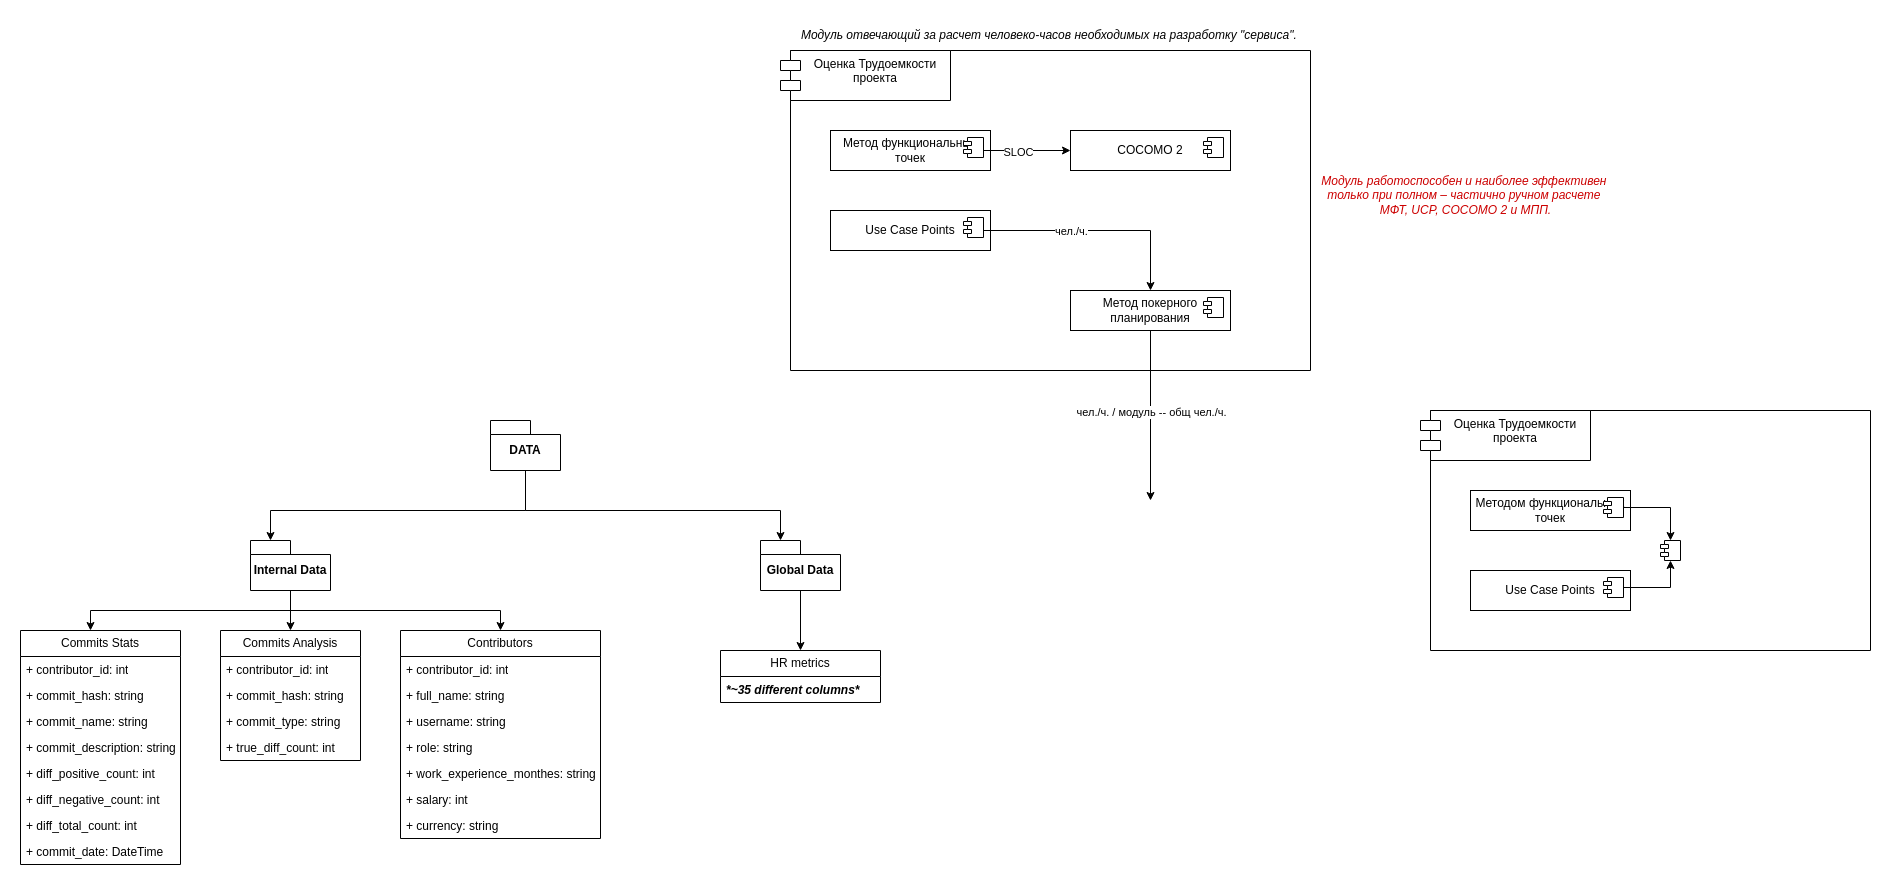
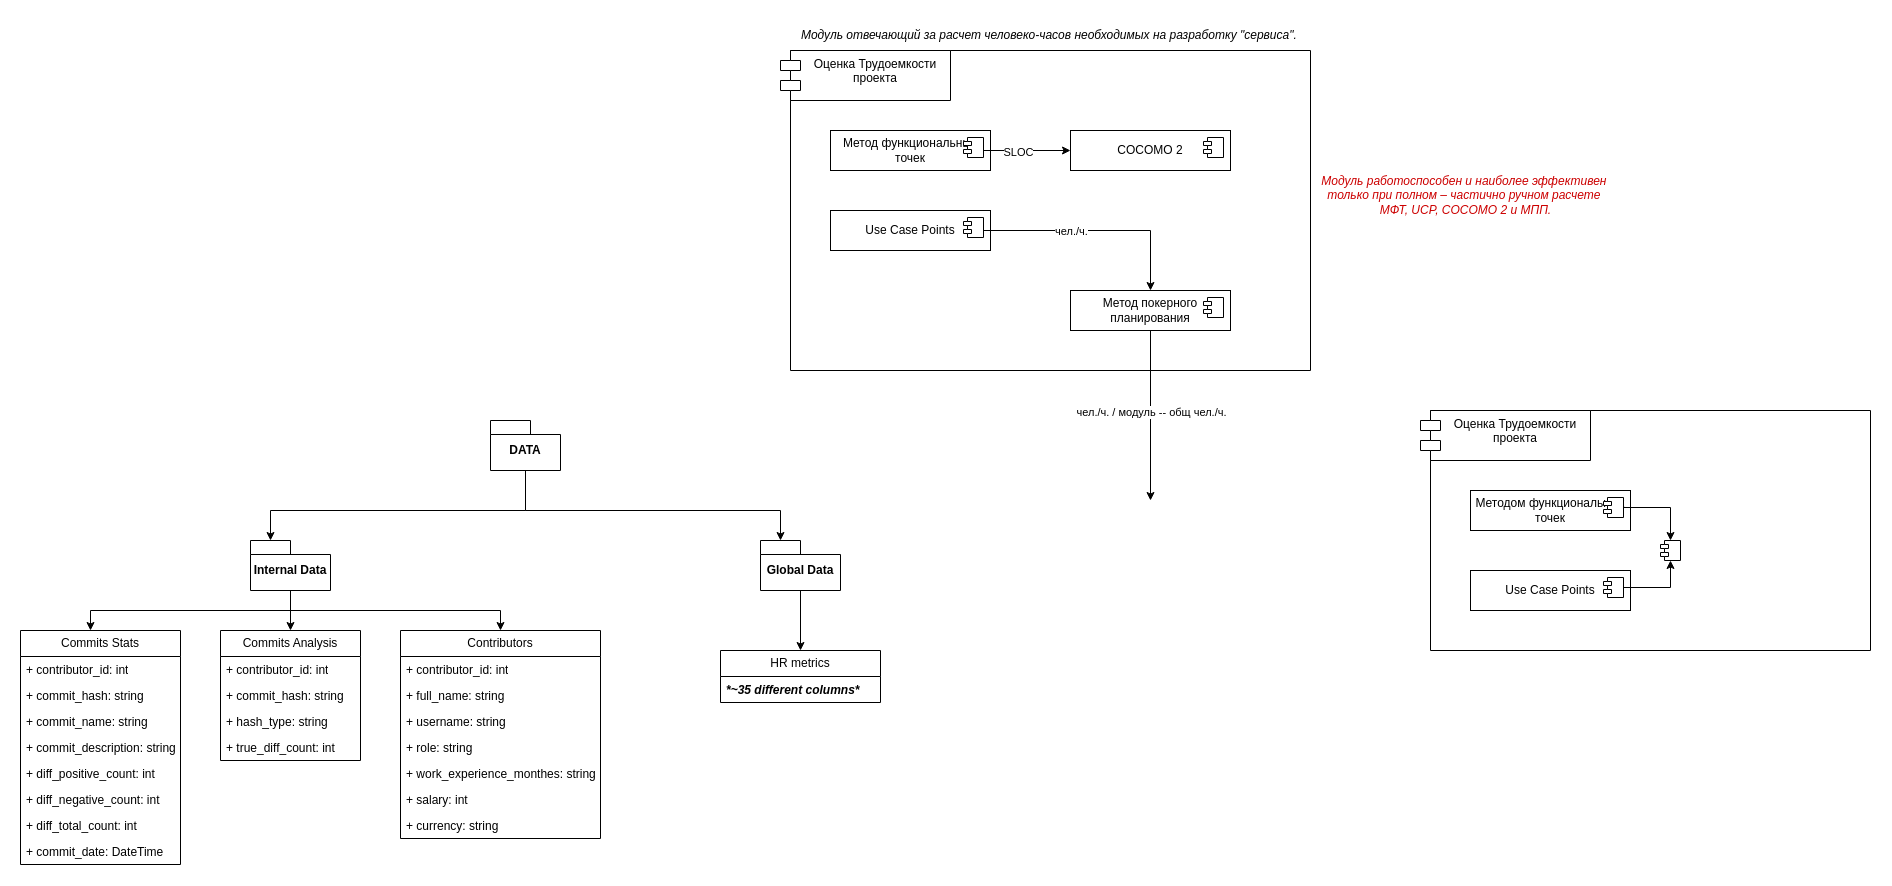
(289, 723) -> (284, 723)
